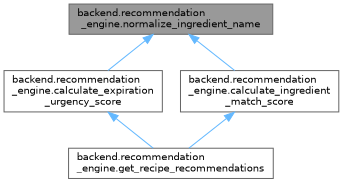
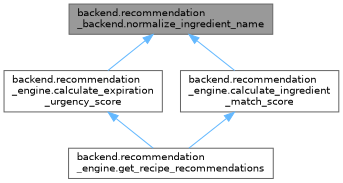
(171, 19) -> (171, 19)
